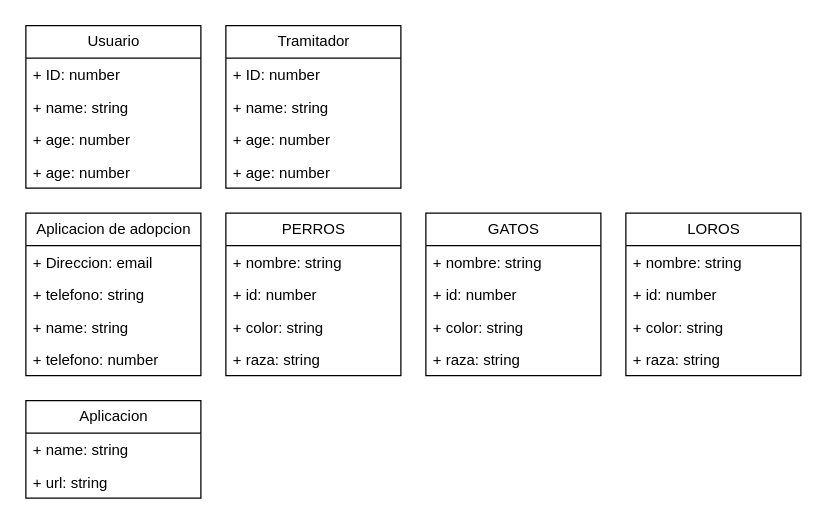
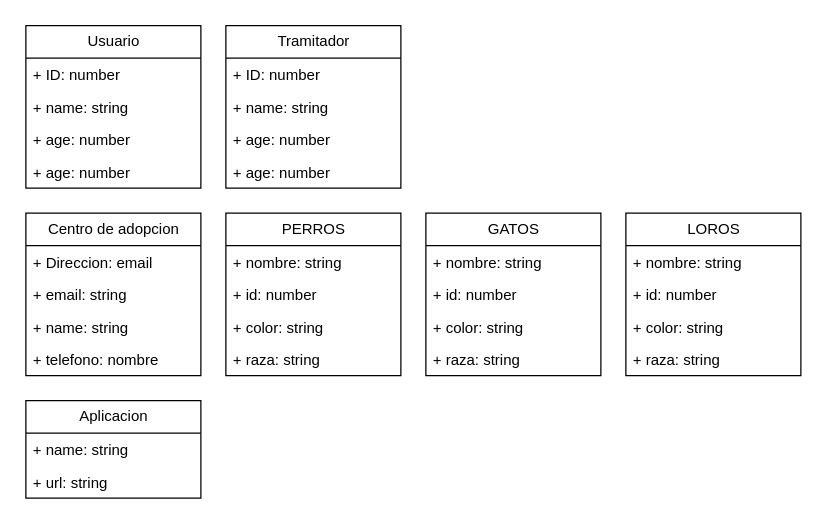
(114, 229) -> (114, 229)
(98, 295) -> (84, 295)
(100, 360) -> (100, 360)
